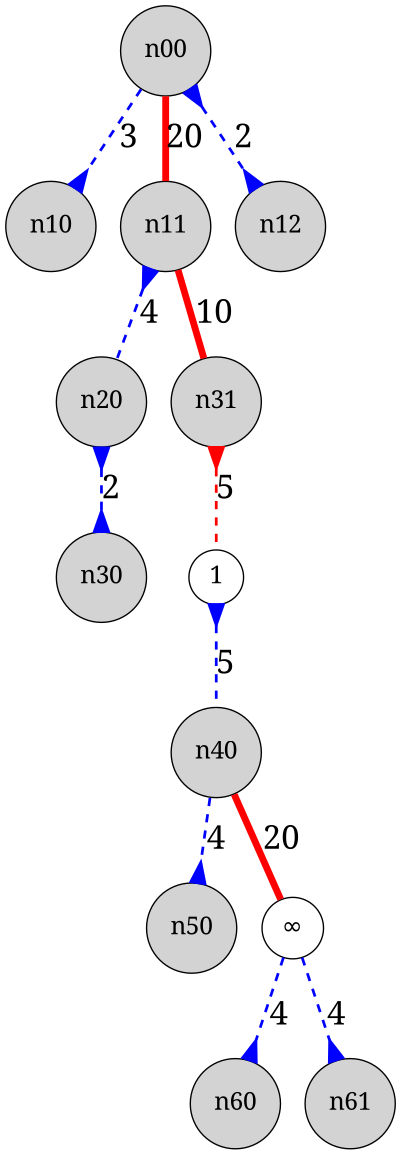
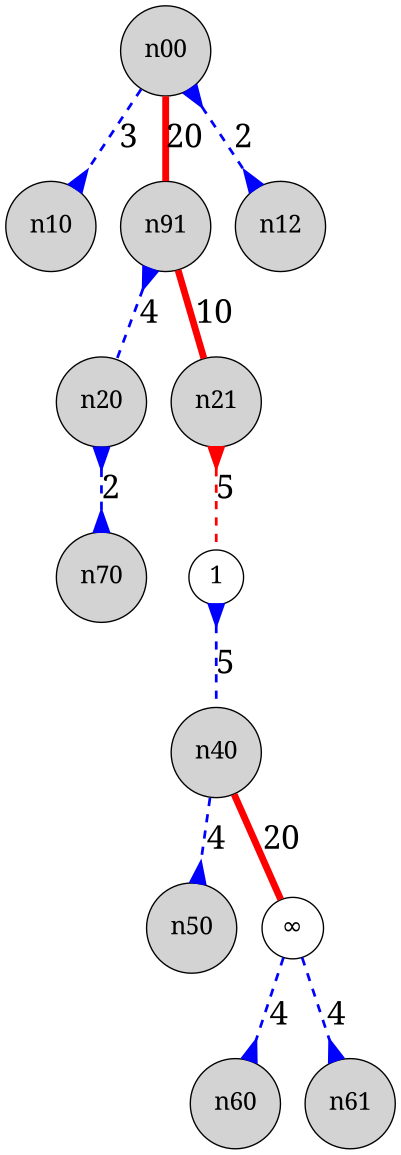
(166, 226) -> (166, 226)
(216, 402) -> (216, 402)
(101, 577) -> (101, 577)
